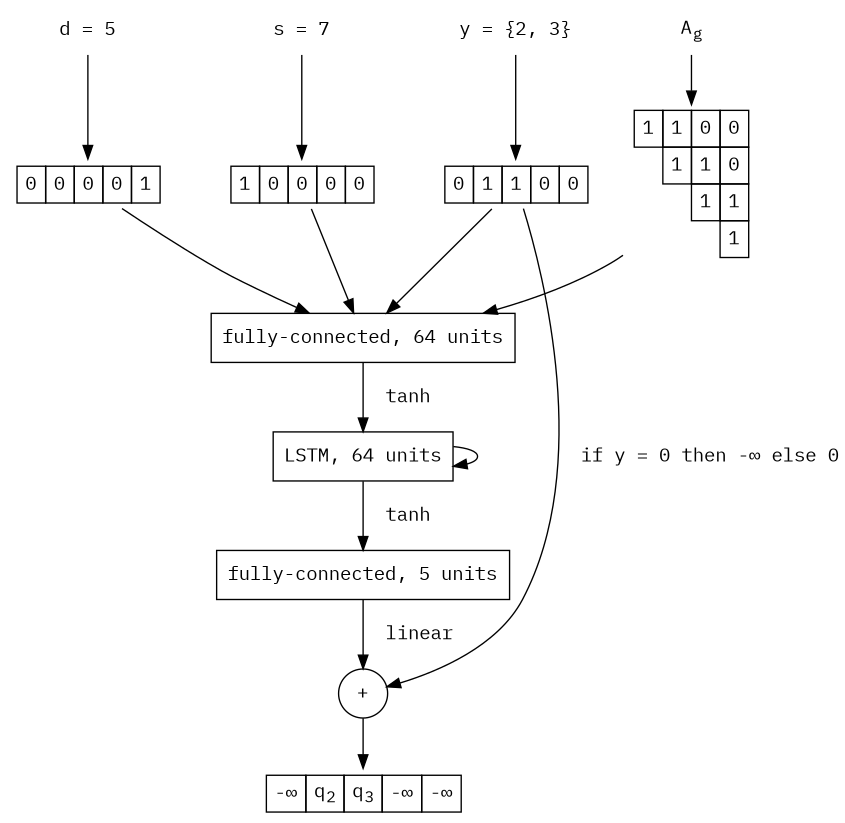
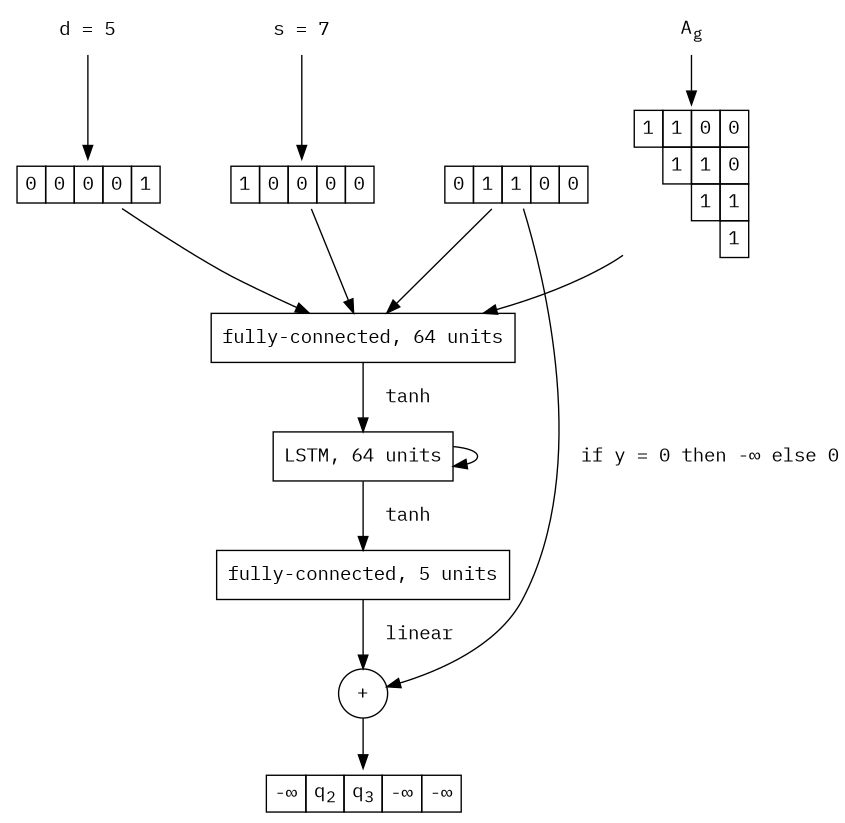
(516, 30) -> none
